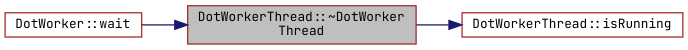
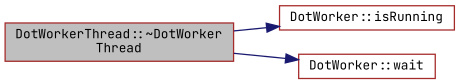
(158, 25) -> (260, 56)
(572, 25) -> (367, 18)
